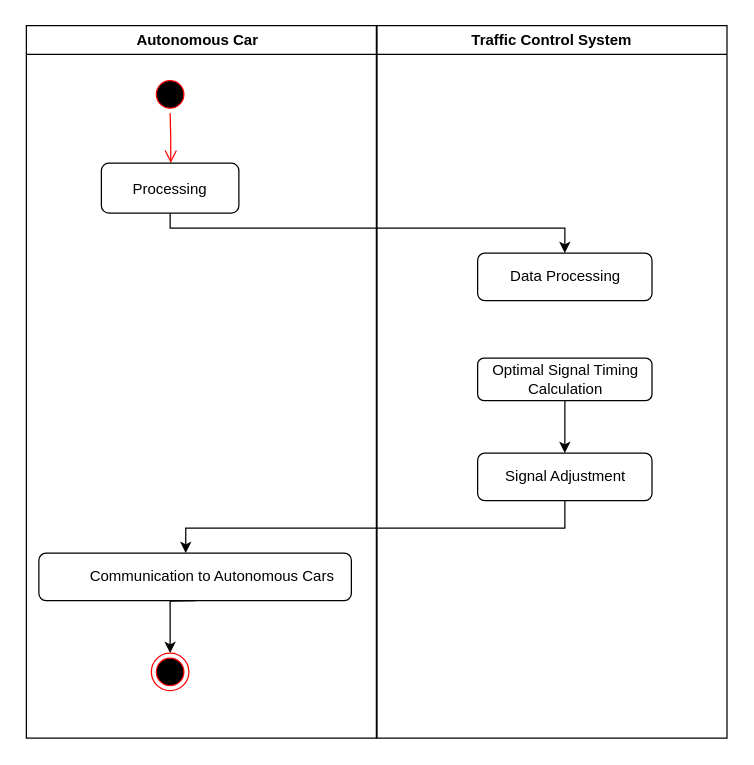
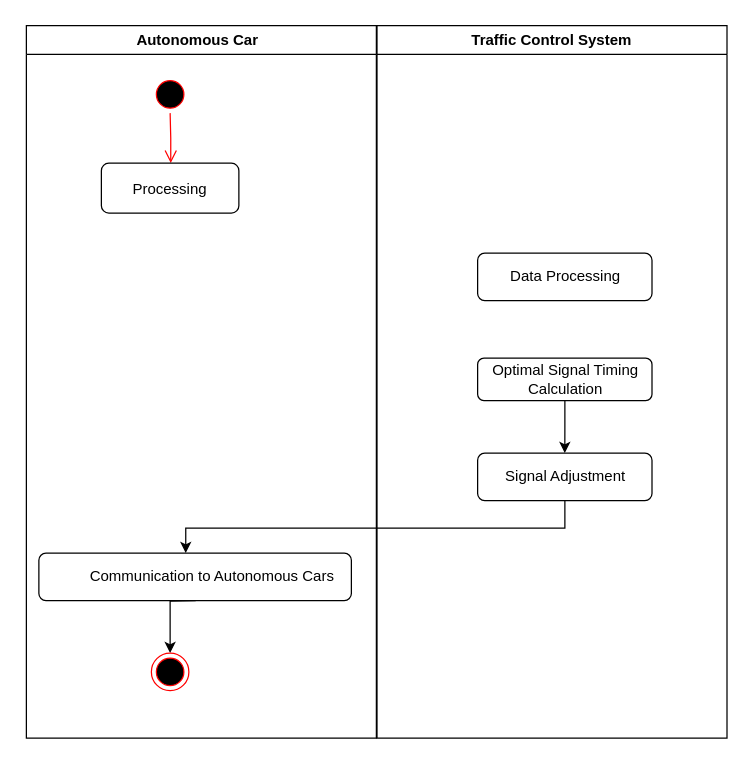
(368, 228) -> none
